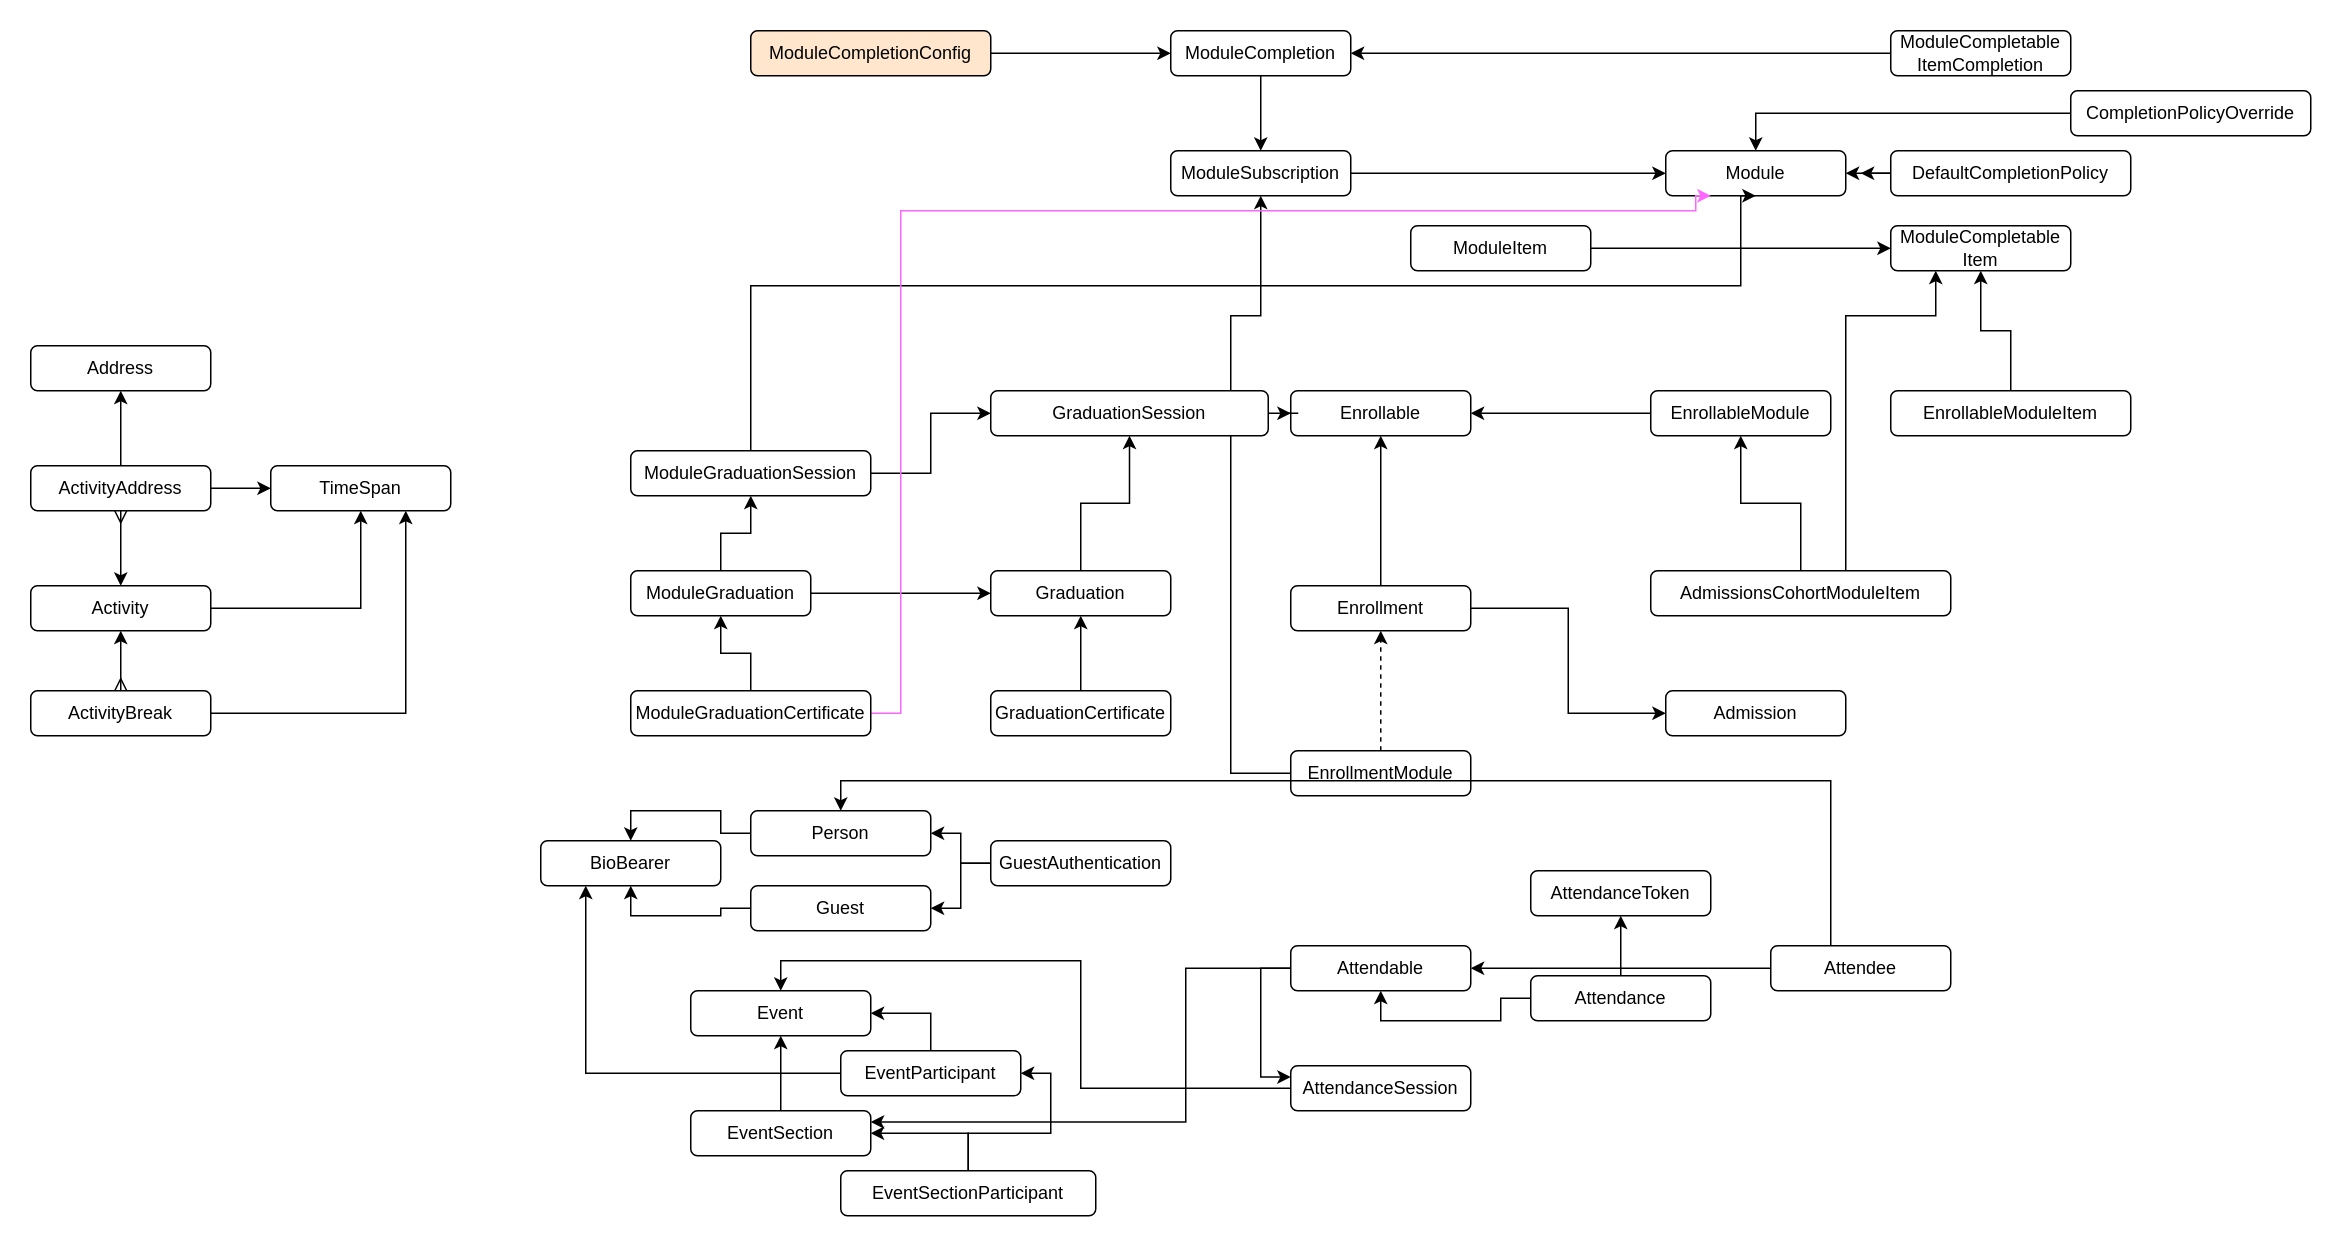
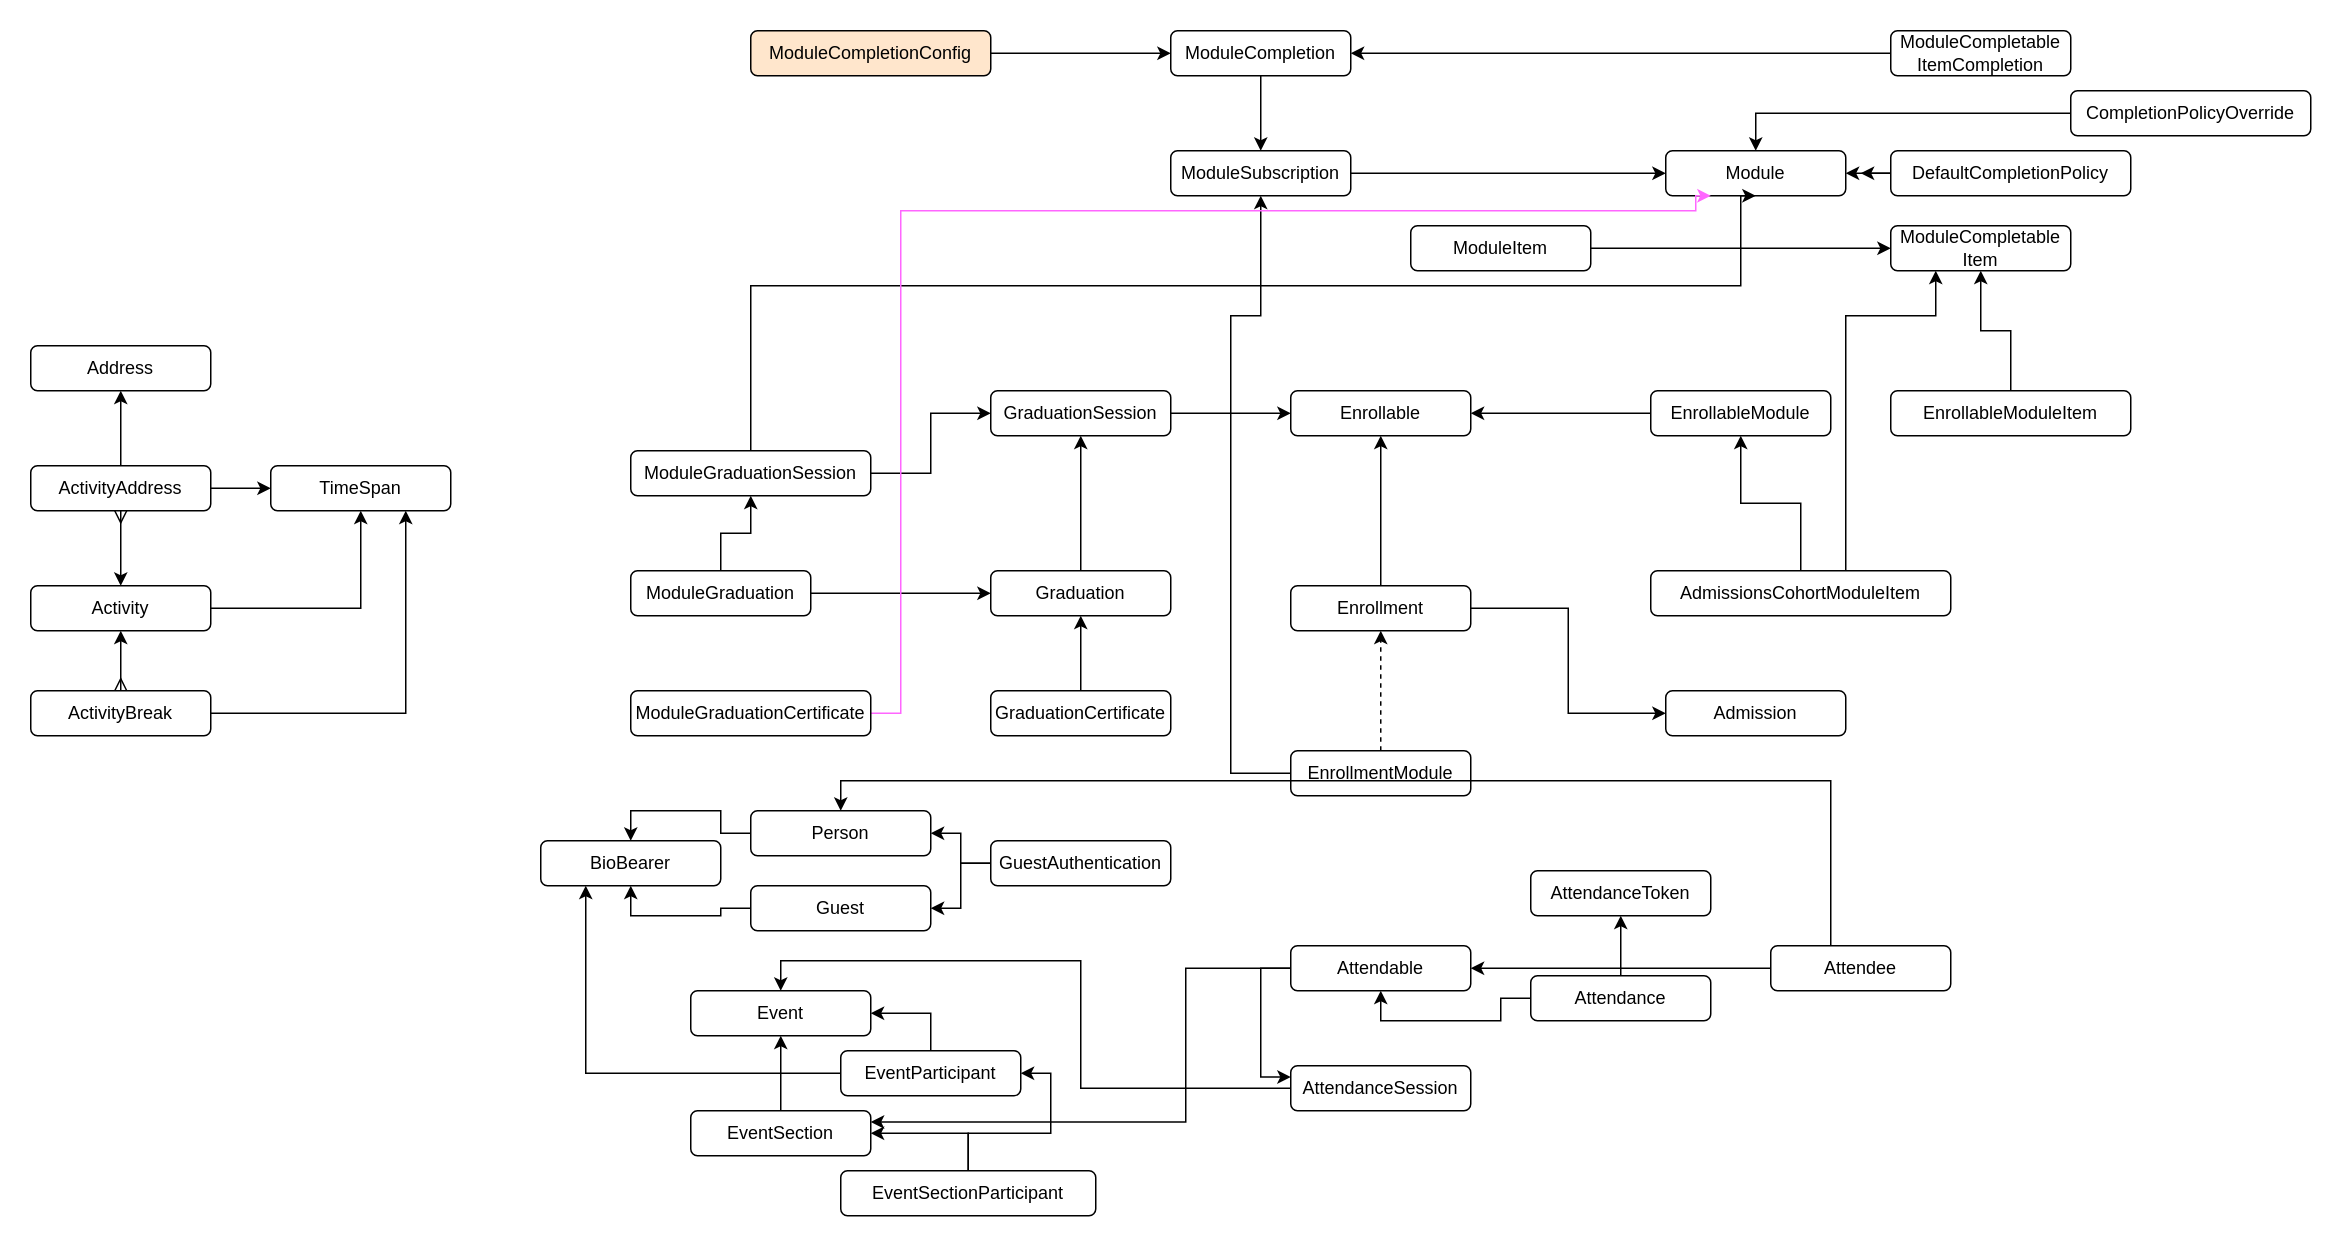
(1130, 413) -> (1081, 413)
(741, 653) -> none
